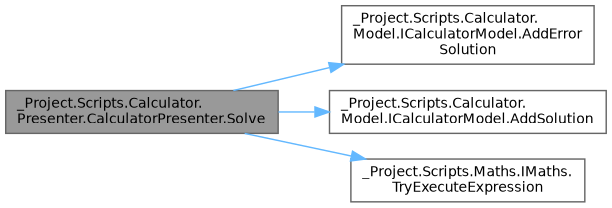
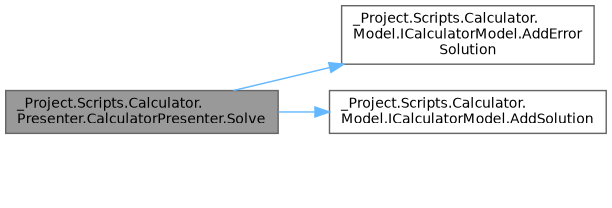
(468, 180) -> none
